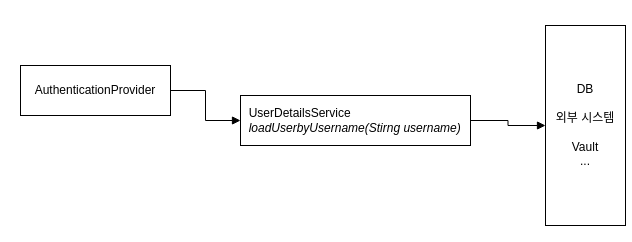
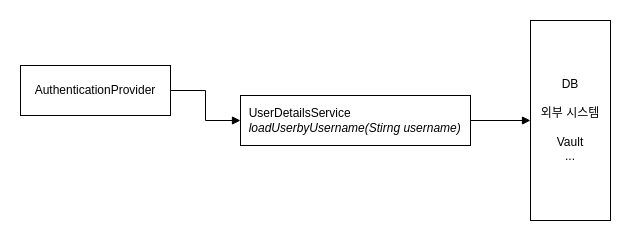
(586, 126) -> (571, 121)
